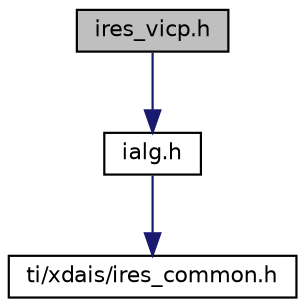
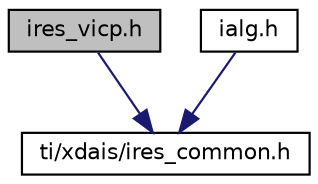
(153, 81) -> (119, 83)
